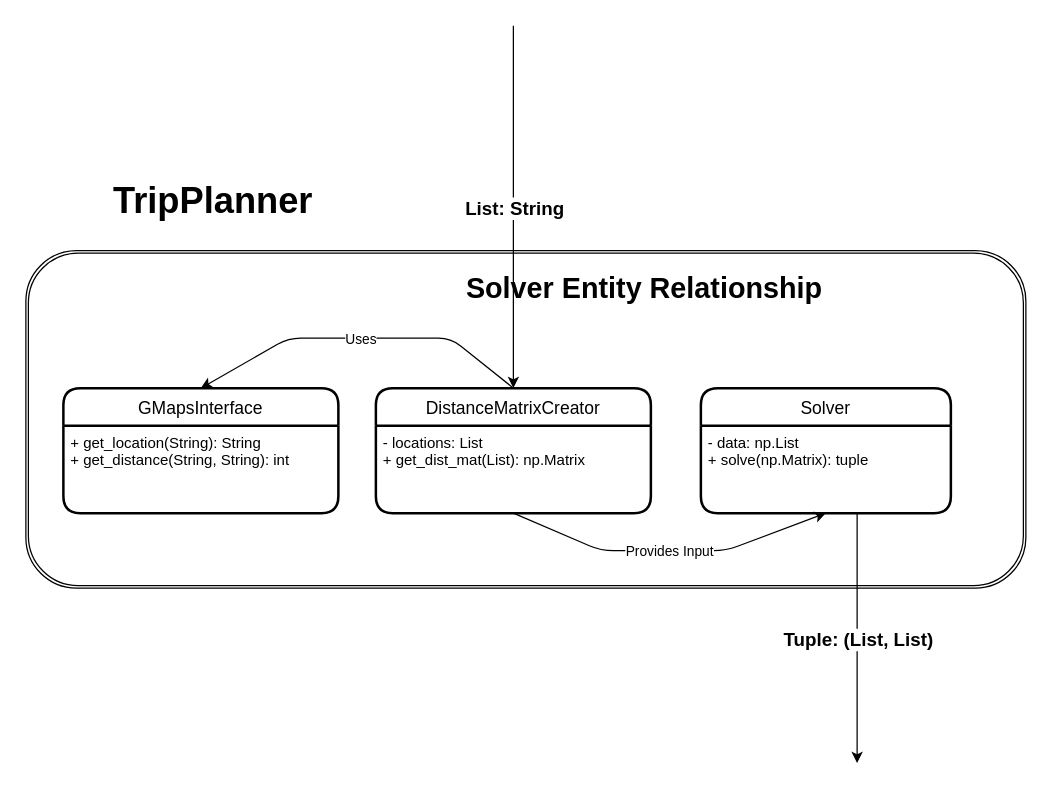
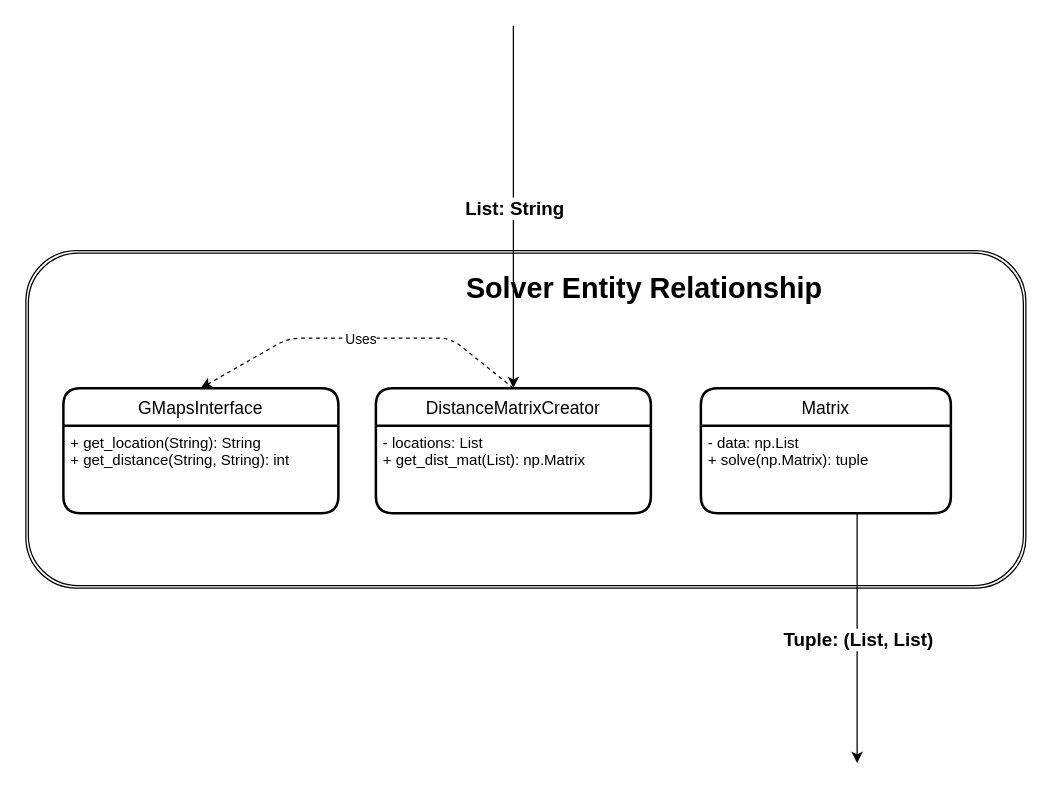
(213, 201) -> none
(453, 341) -> (453, 341)
(825, 408) -> (825, 408)
(666, 551) -> none
